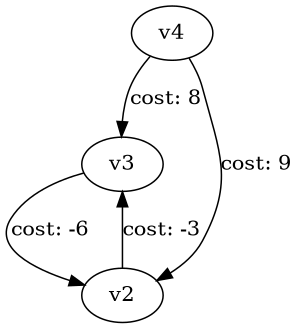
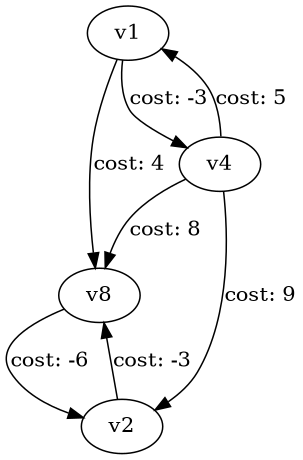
none -> (128, 33)
(122, 164) -> (99, 295)
